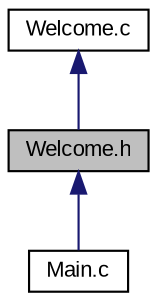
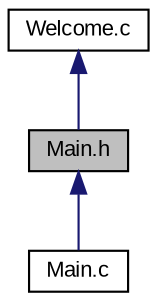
(79, 151) -> (79, 151)
